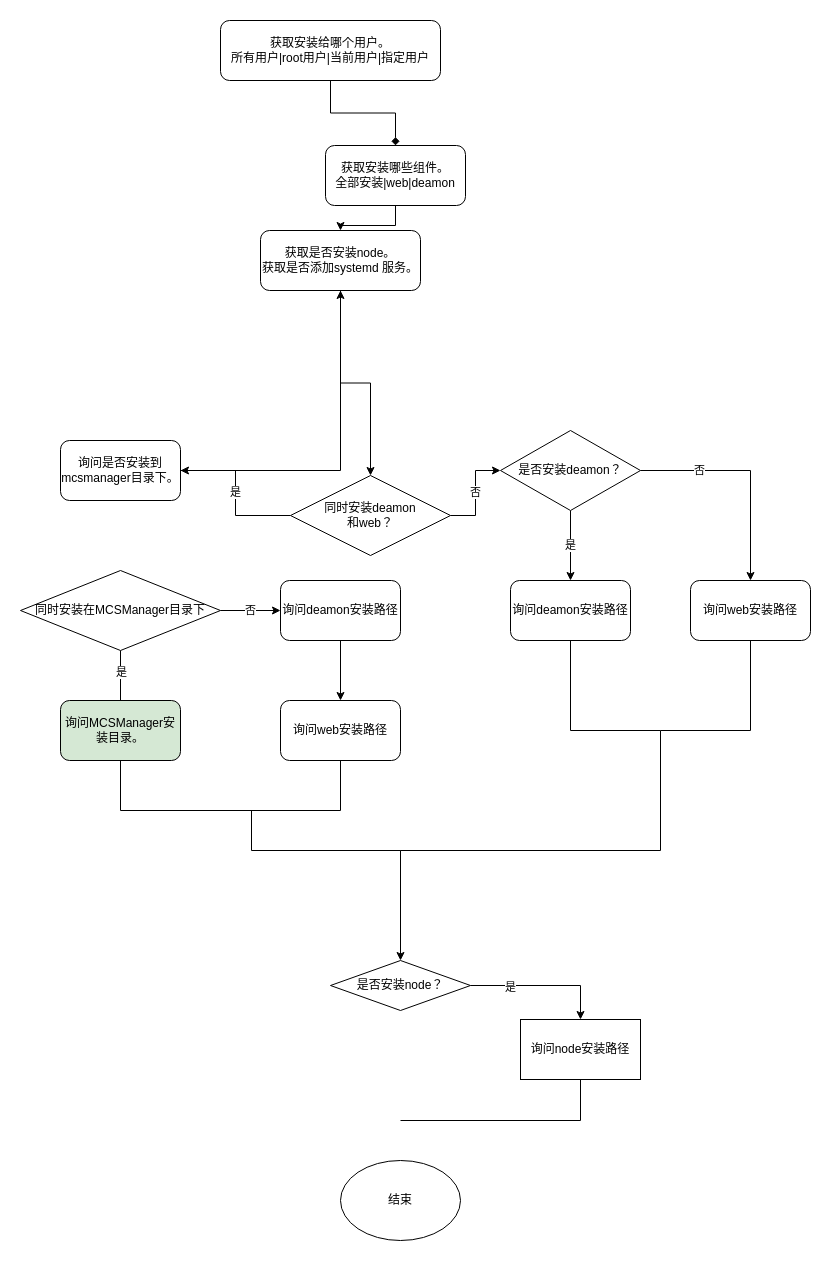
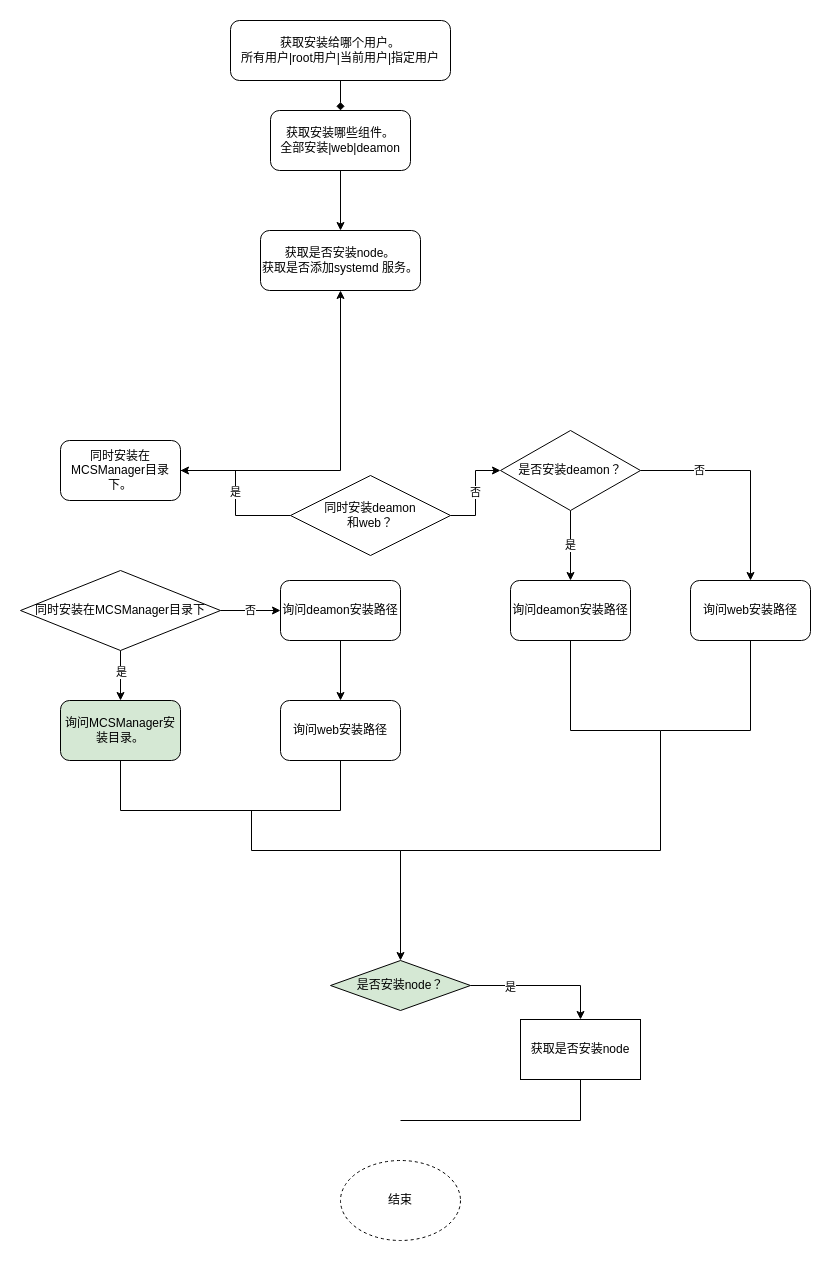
(331, 51) -> (341, 51)
(396, 176) -> (341, 141)
(371, 411) -> none
(121, 471) -> (121, 471)
(121, 695) -> (121, 692)
(401, 986) -> (401, 986)
(581, 1050) -> (581, 1050)
(401, 1201) -> (401, 1201)
